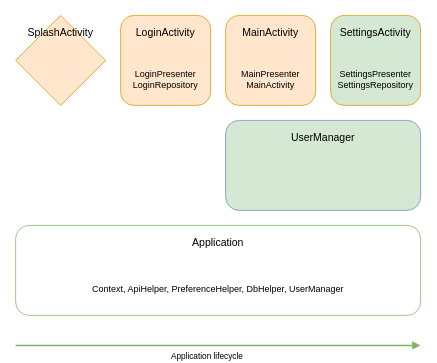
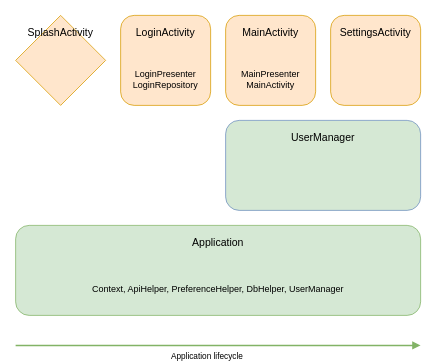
(375, 60) -> (375, 60)
(375, 79) -> none
(218, 270) -> (218, 270)
